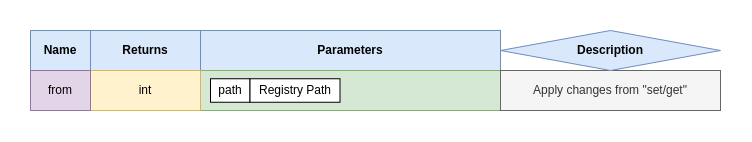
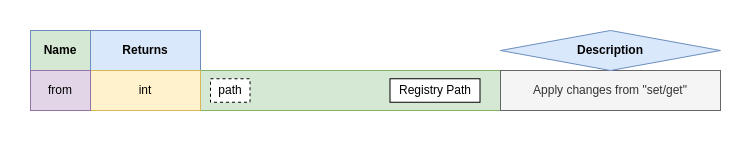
(61, 51) -> (61, 51)
(351, 51) -> none
(230, 91) -> (230, 91)
(295, 91) -> (435, 91)
